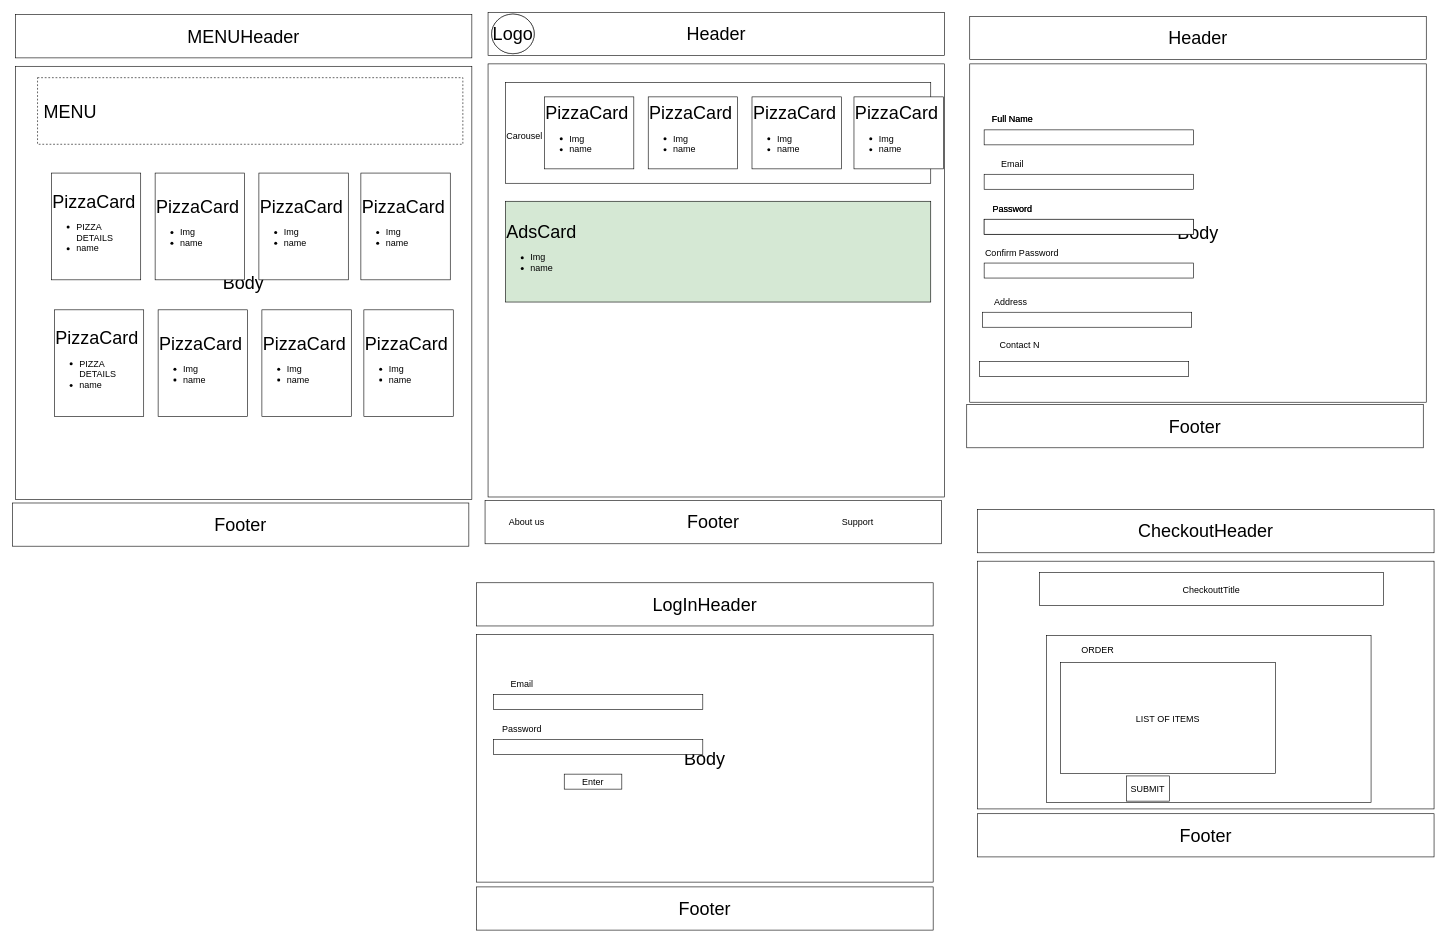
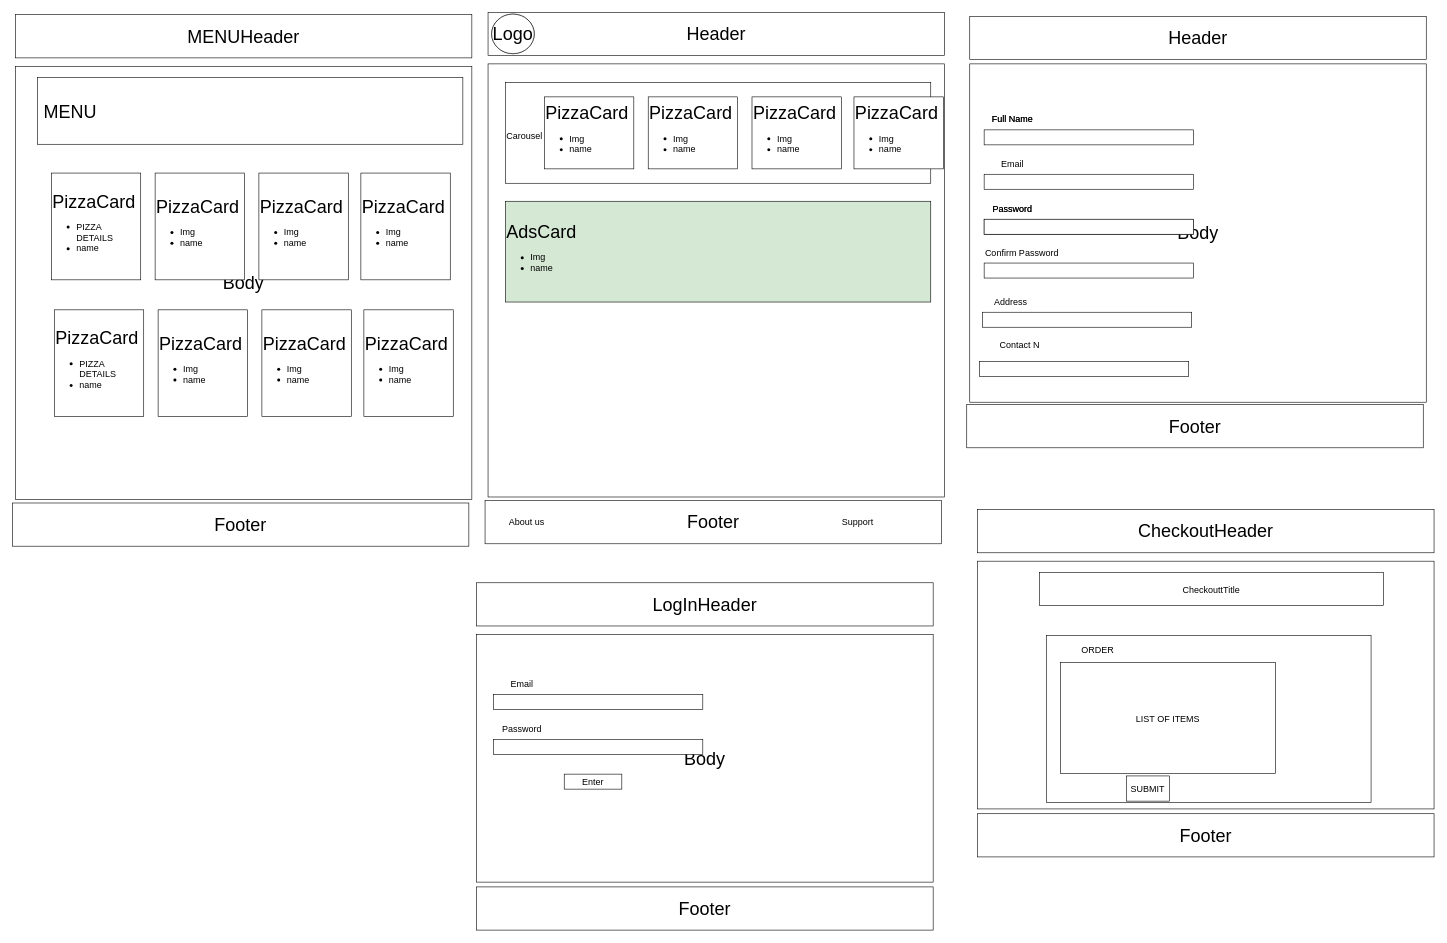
(250, 111) -> (250, 111)
